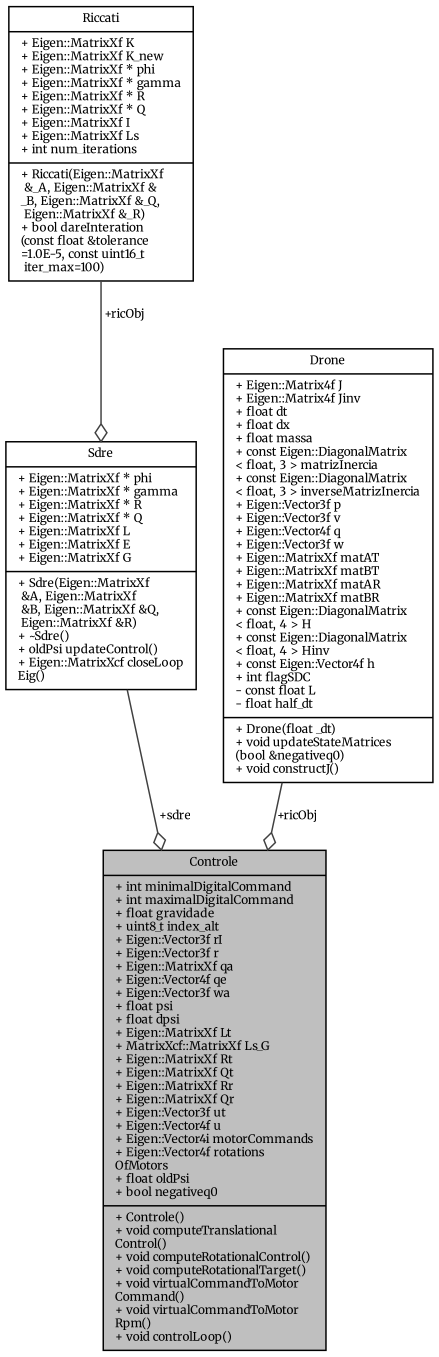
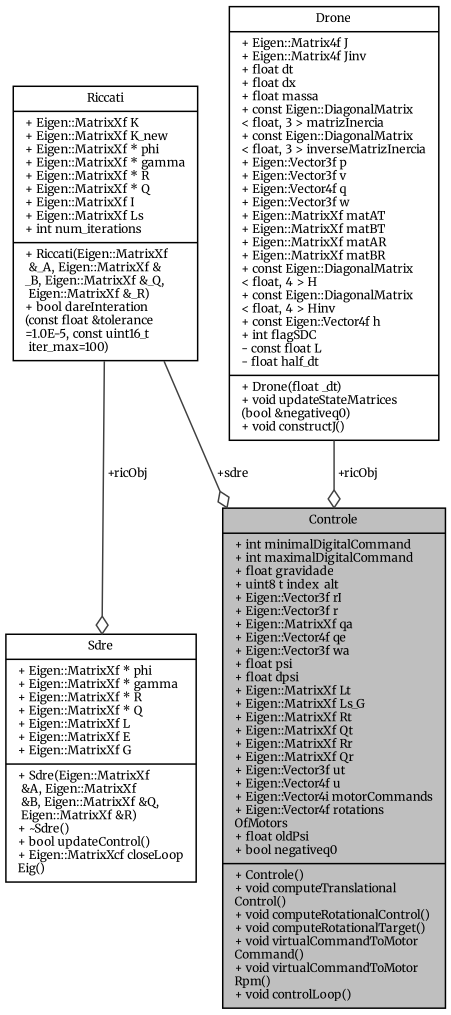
(88, 650) -> (85, 842)
(142, 761) -> (192, 426)
(193, 1047) -> (300, 704)
